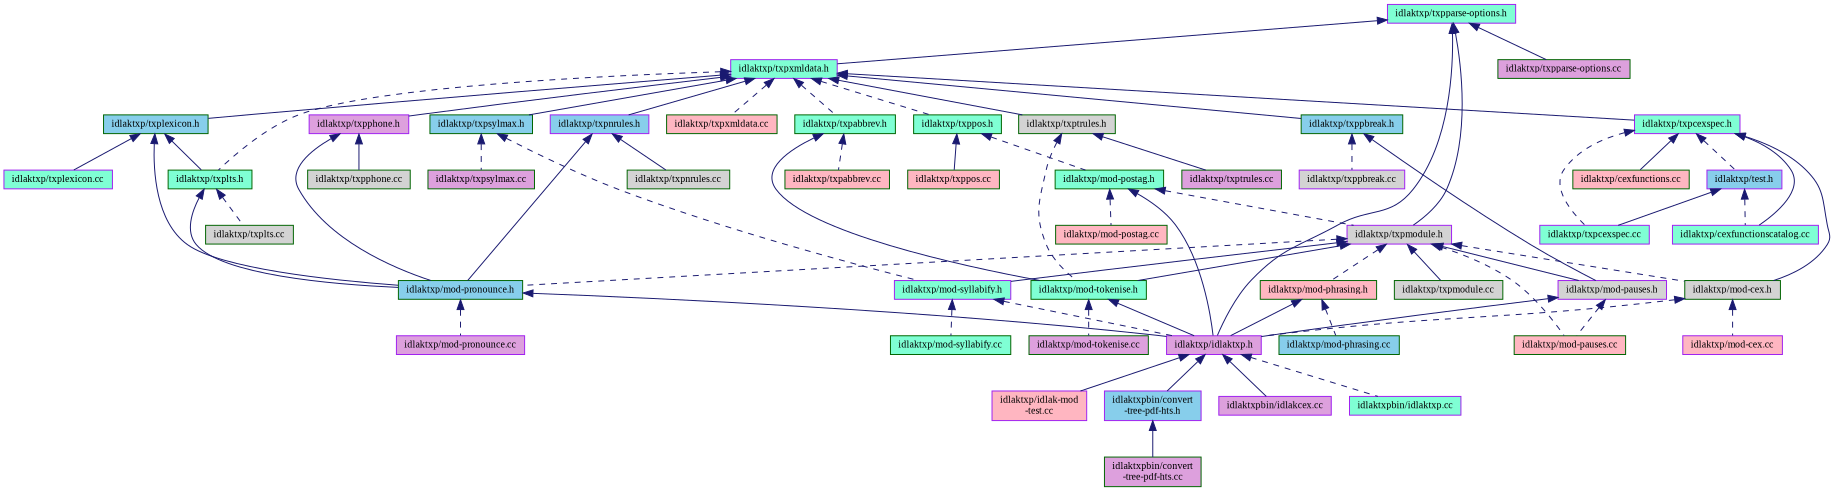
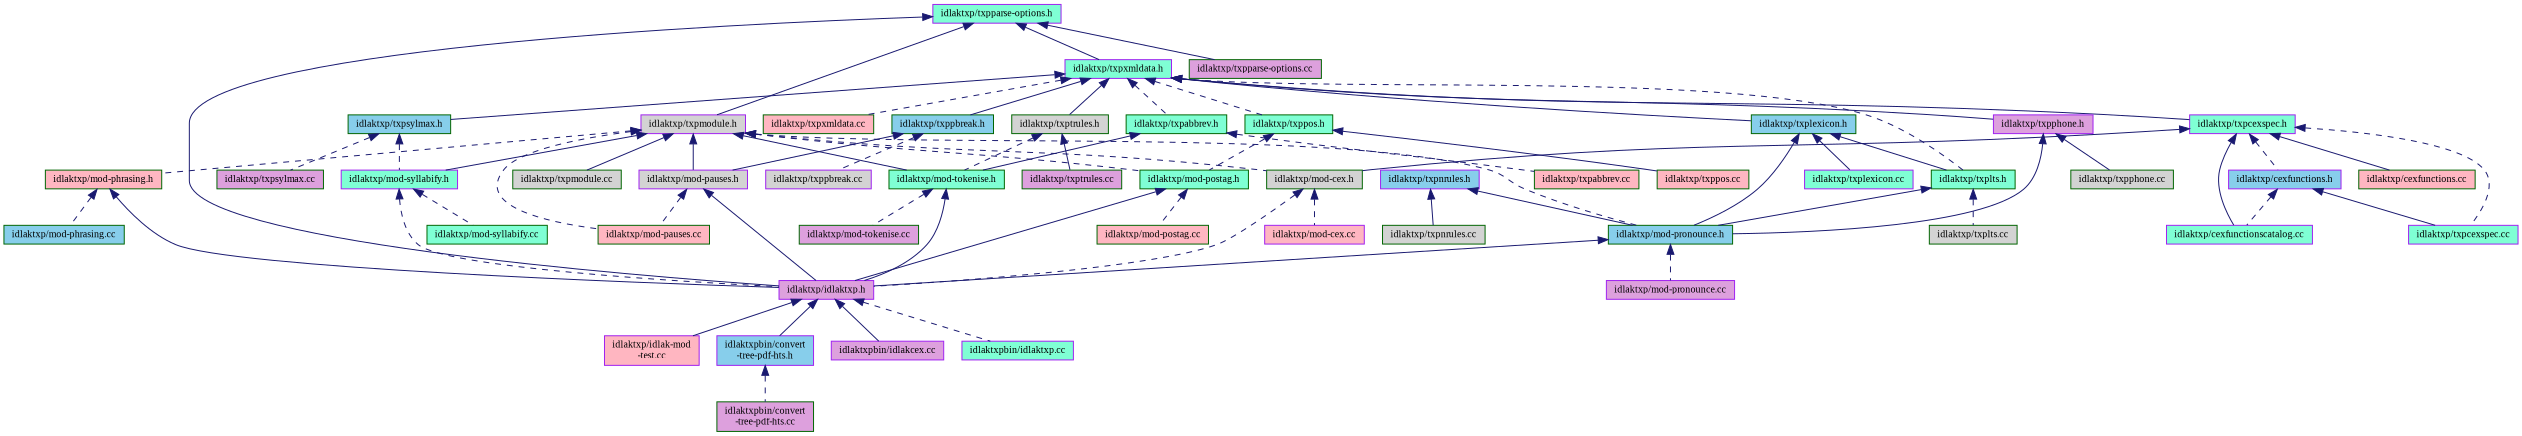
(687, 98) -> none
(1744, 179) -> (2285, 179)
(1259, 208) -> (948, 152)
(1153, 444) -> (765, 389)
